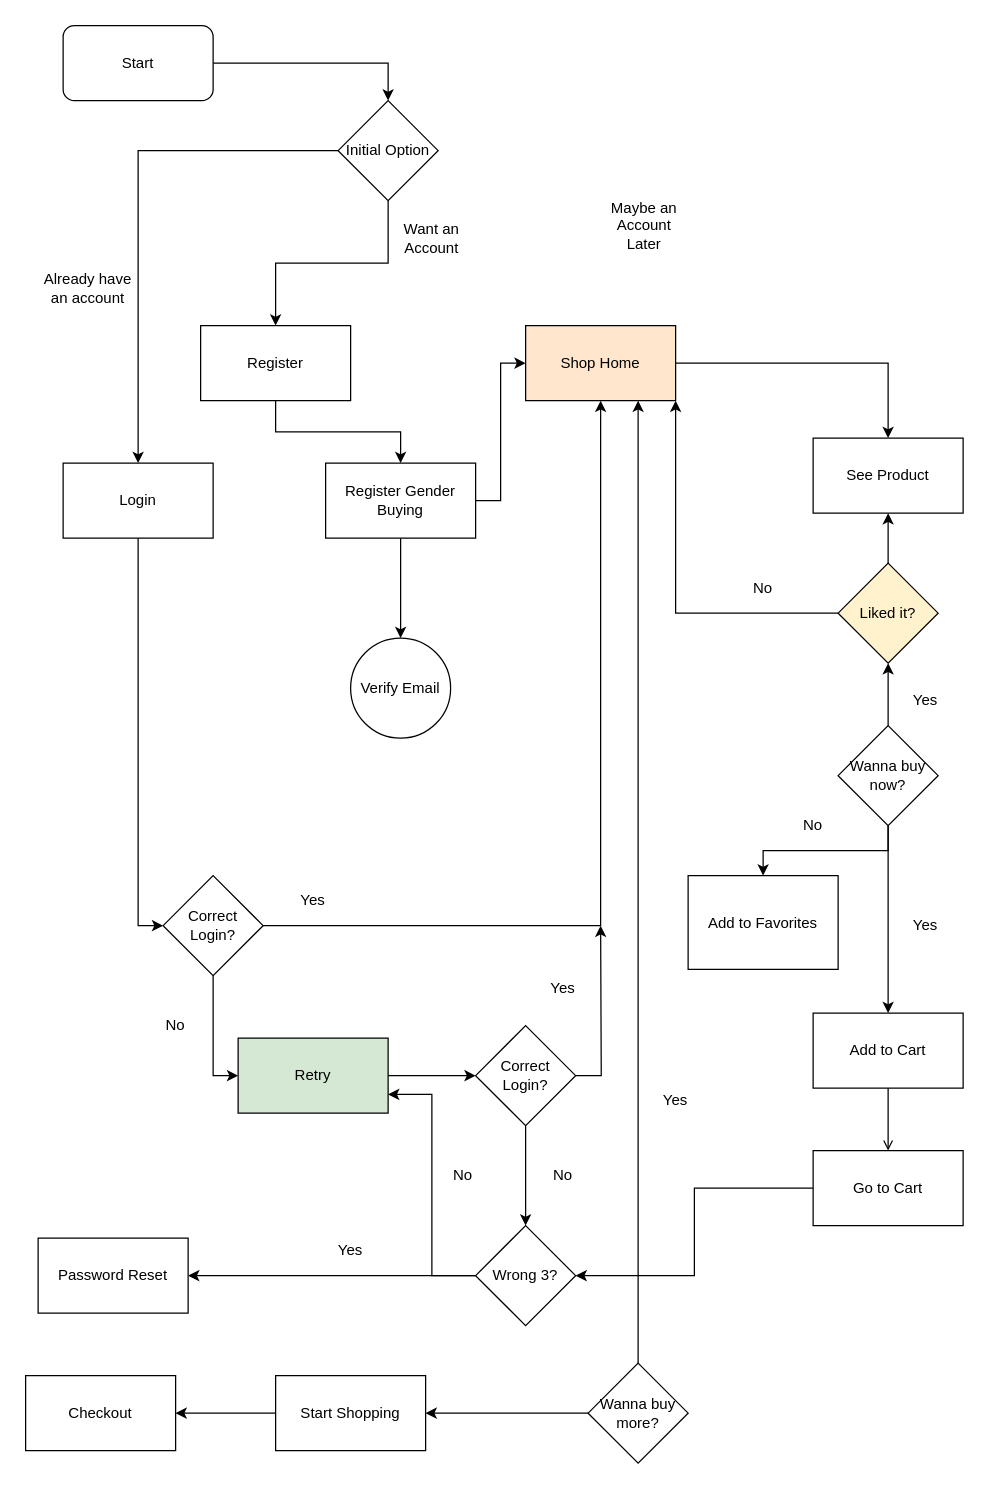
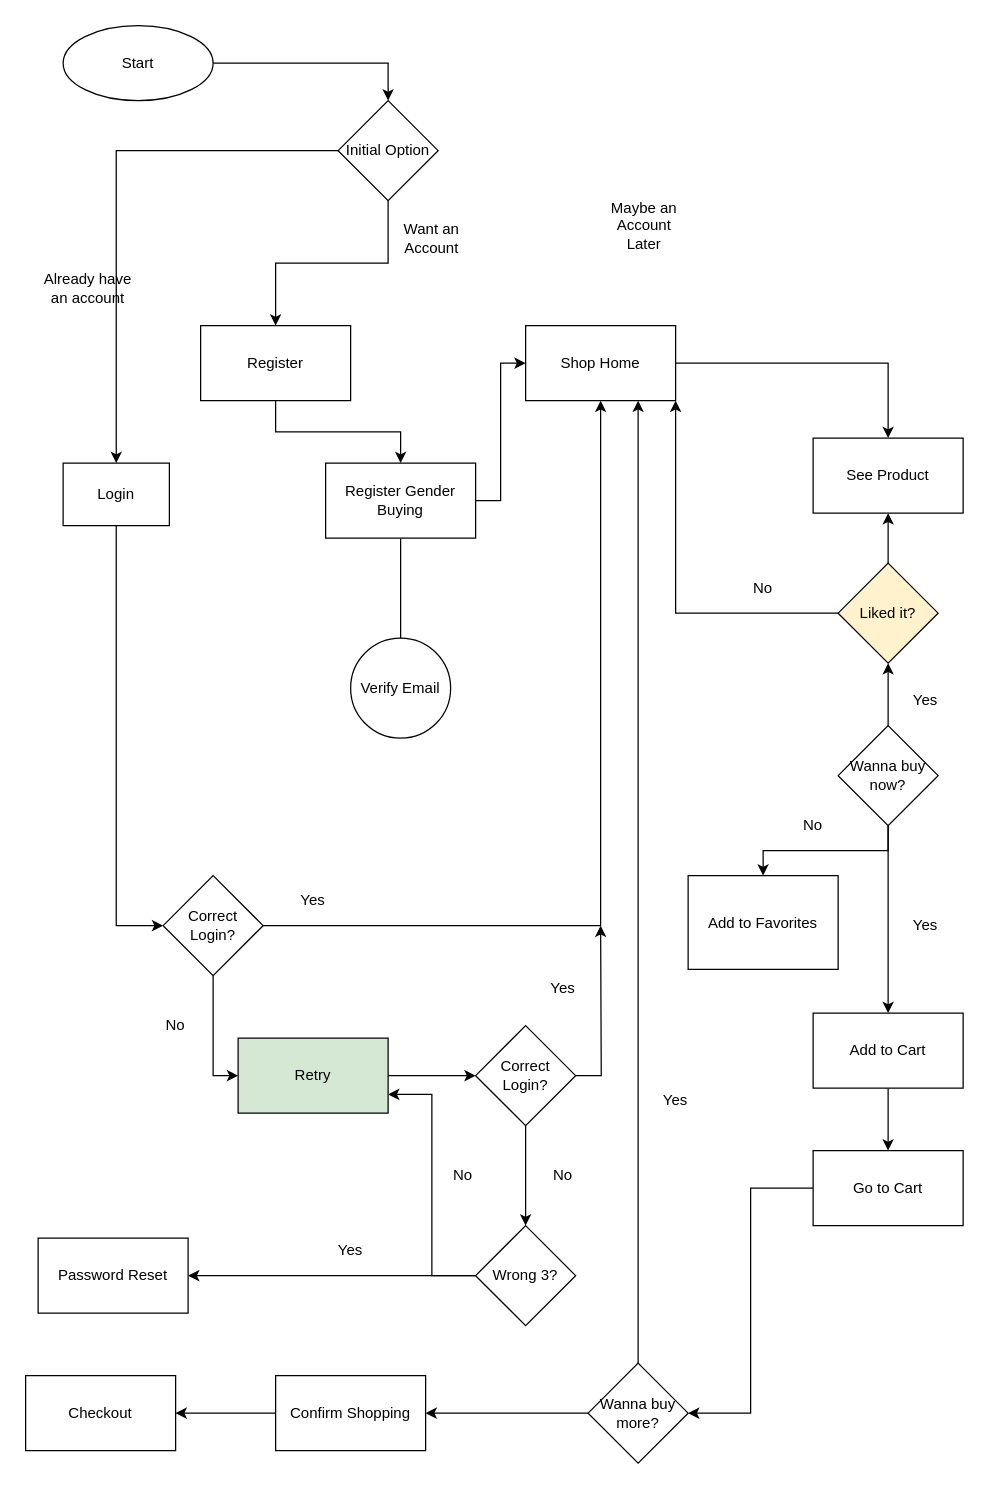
(138, 63) -> (138, 63)
(601, 363) -> (601, 363)
(138, 501) -> (116, 494)
(401, 628) -> (401, 631)
(888, 1142) -> (888, 1141)
(694, 1259) -> (751, 1327)
(351, 1413) -> (351, 1413)
